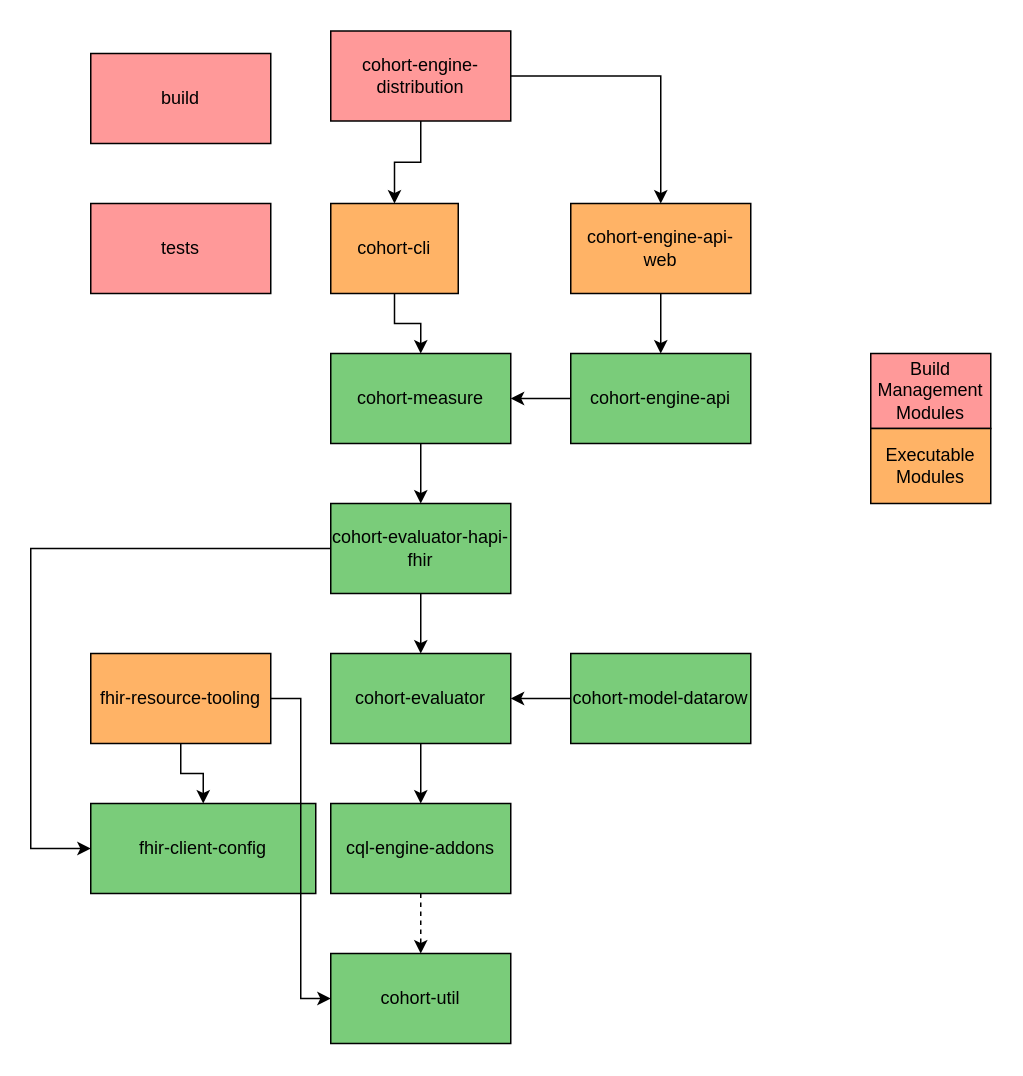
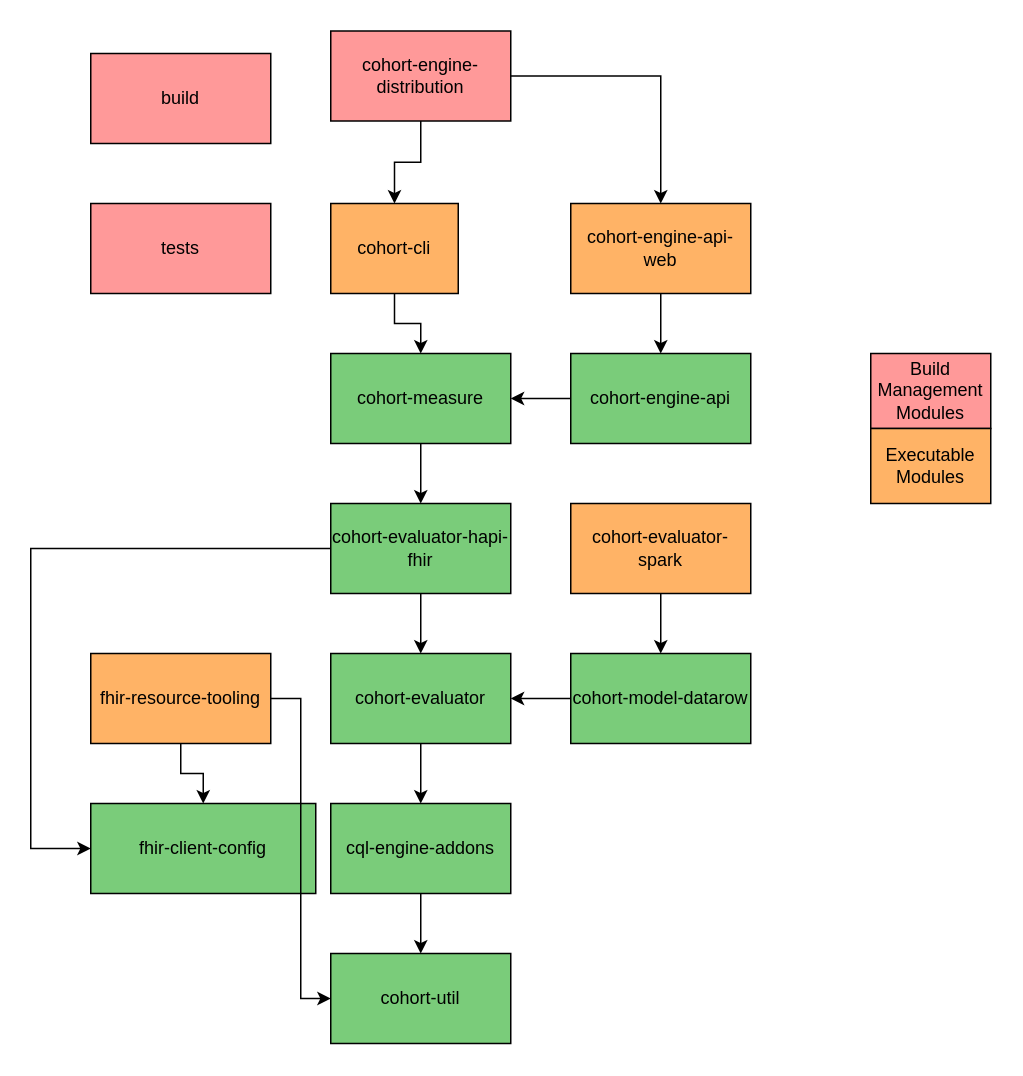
none -> (661, 548)
none -> (661, 618)
(421, 917) -> (421, 917)
